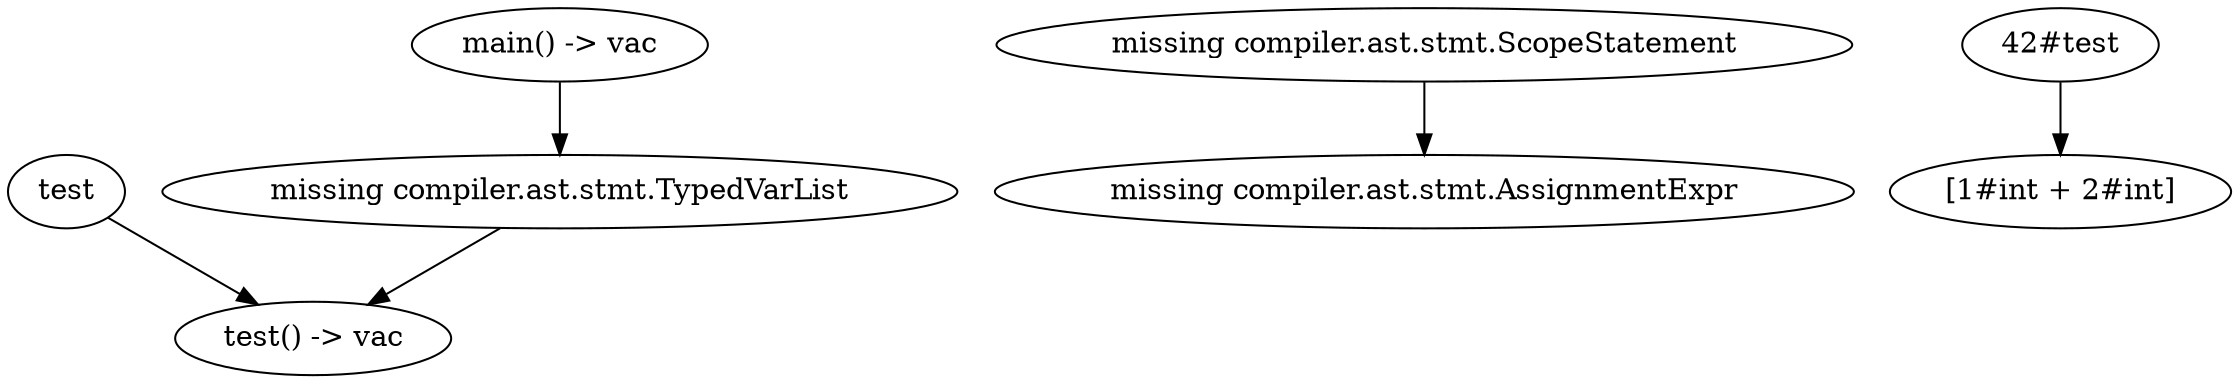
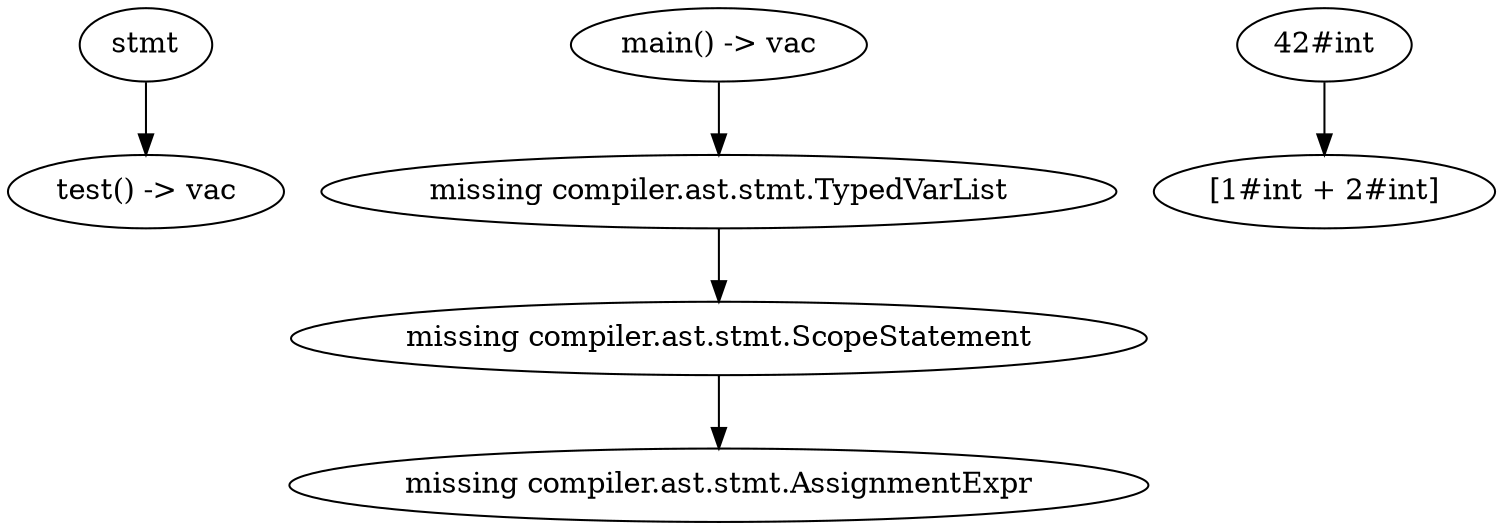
(2061, 45) -> (1324, 45)
(66, 192) -> (146, 45)
(443, 261) -> (719, 255)
